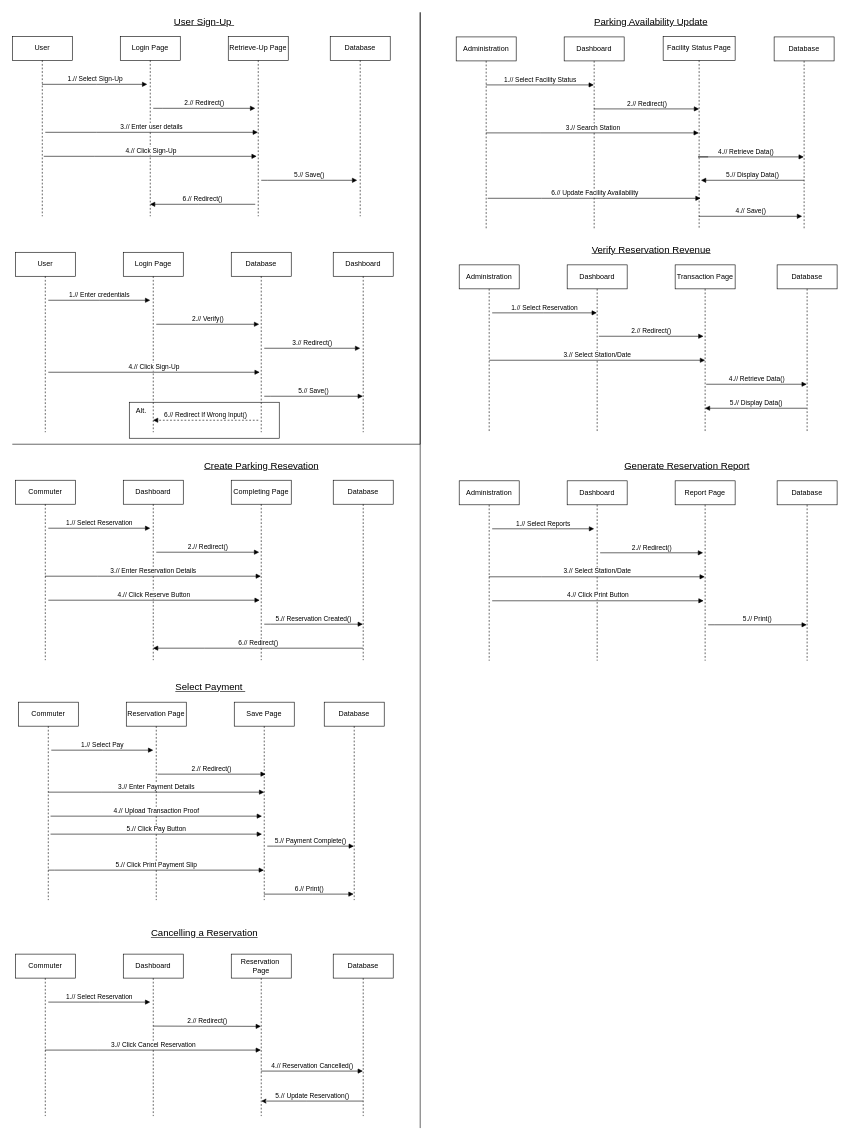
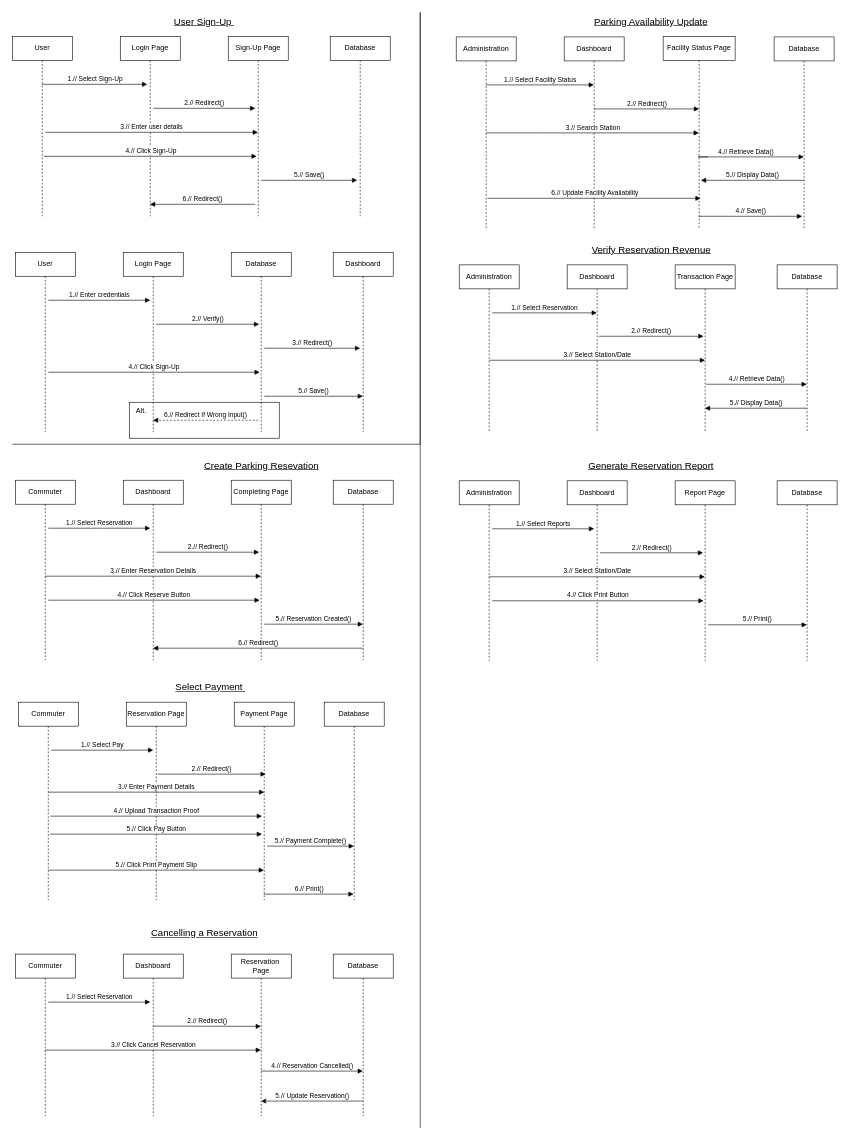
(258, 48) -> (258, 48)
(687, 465) -> (651, 465)
(264, 714) -> (264, 714)
